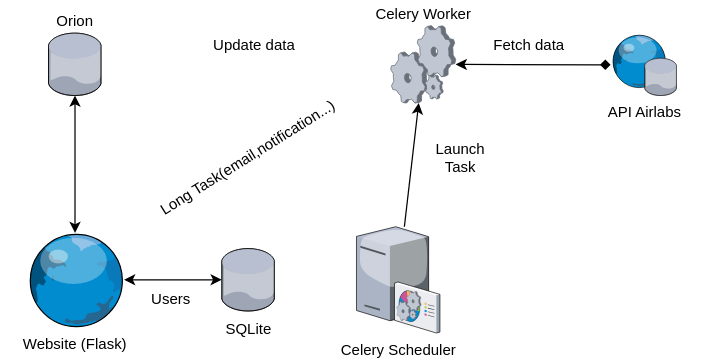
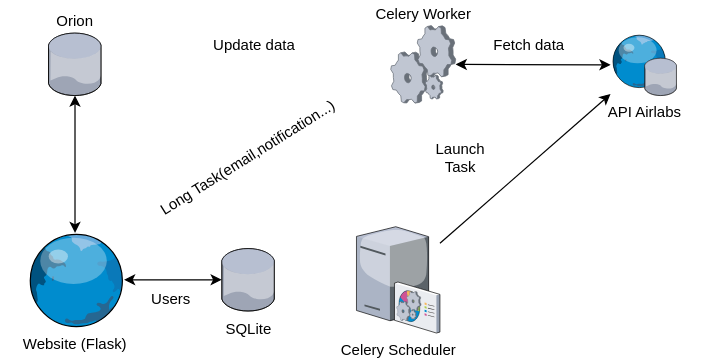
(600, 65) -> (601, 65)
(411, 169) -> (522, 171)
